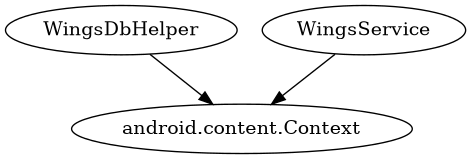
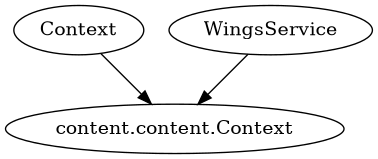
(121, 30) -> (79, 30)
(242, 129) -> (175, 129)
